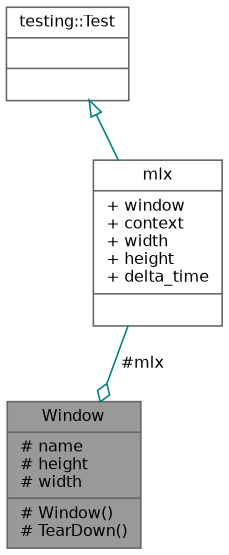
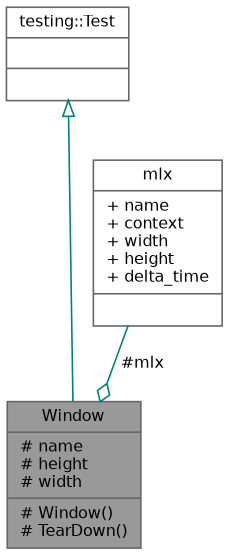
(108, 138) -> (71, 259)
(146, 206) -> (138, 206)
